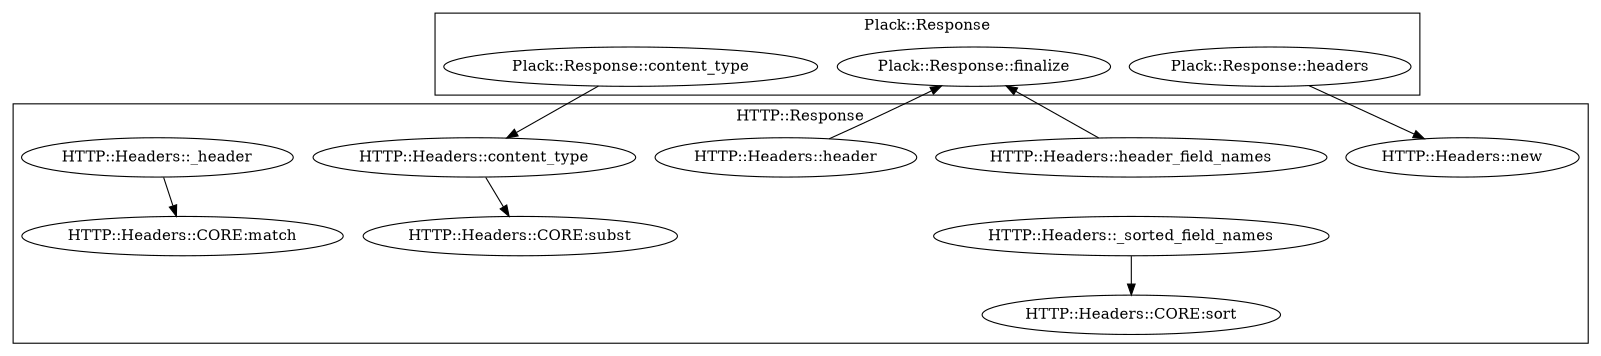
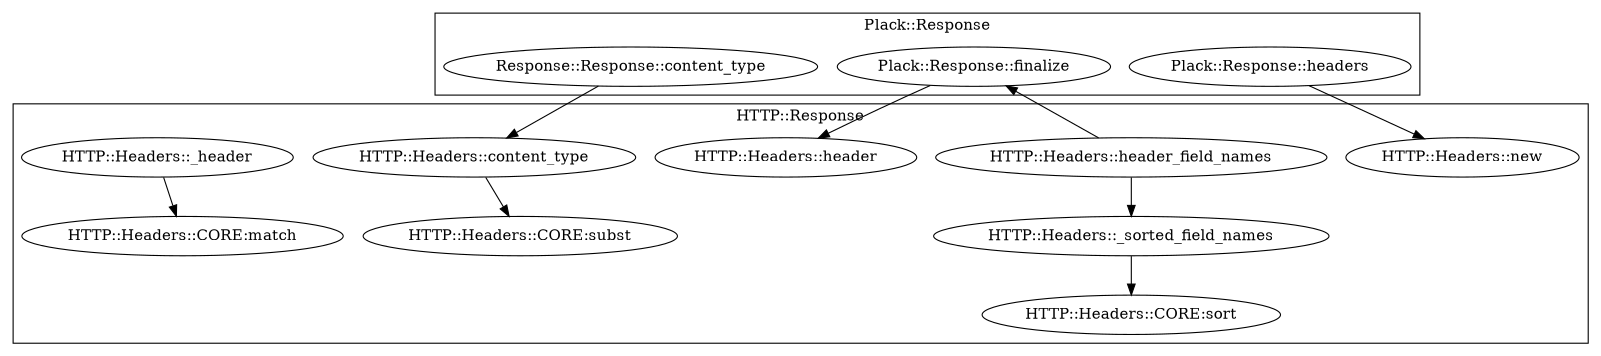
(631, 67) -> (631, 67)
(881, 115) -> (874, 111)
none -> (1131, 191)
